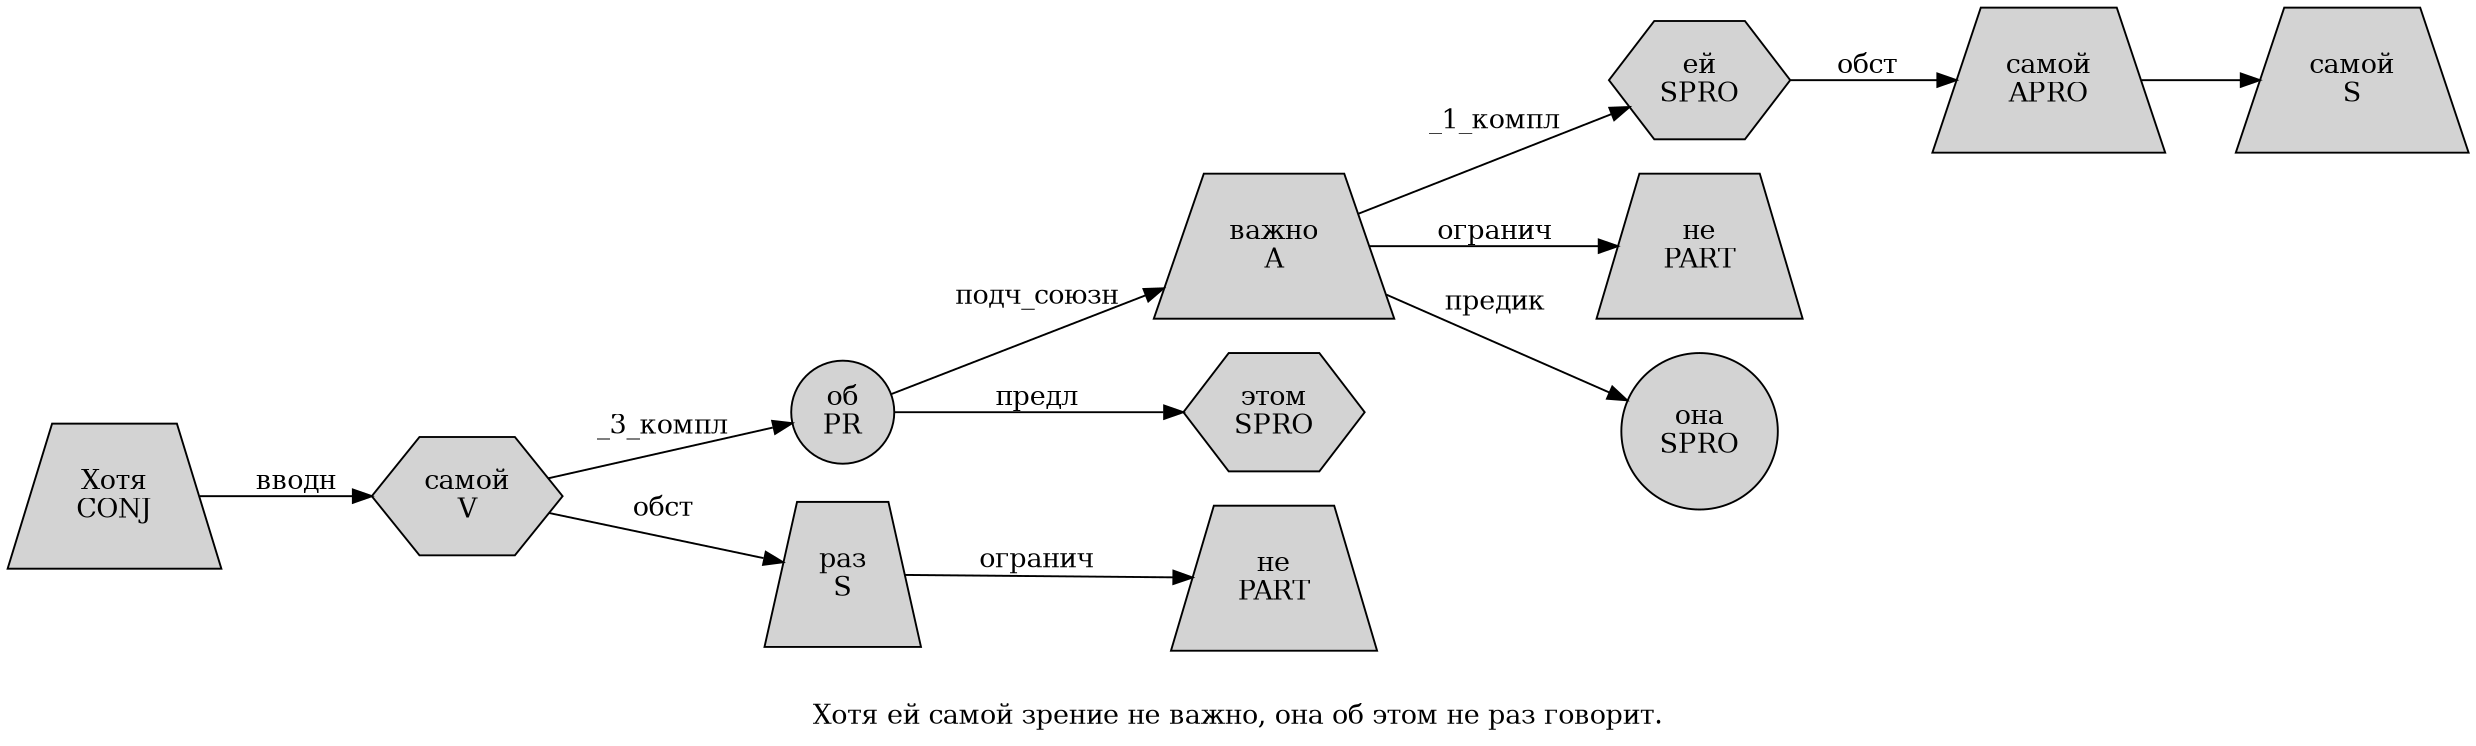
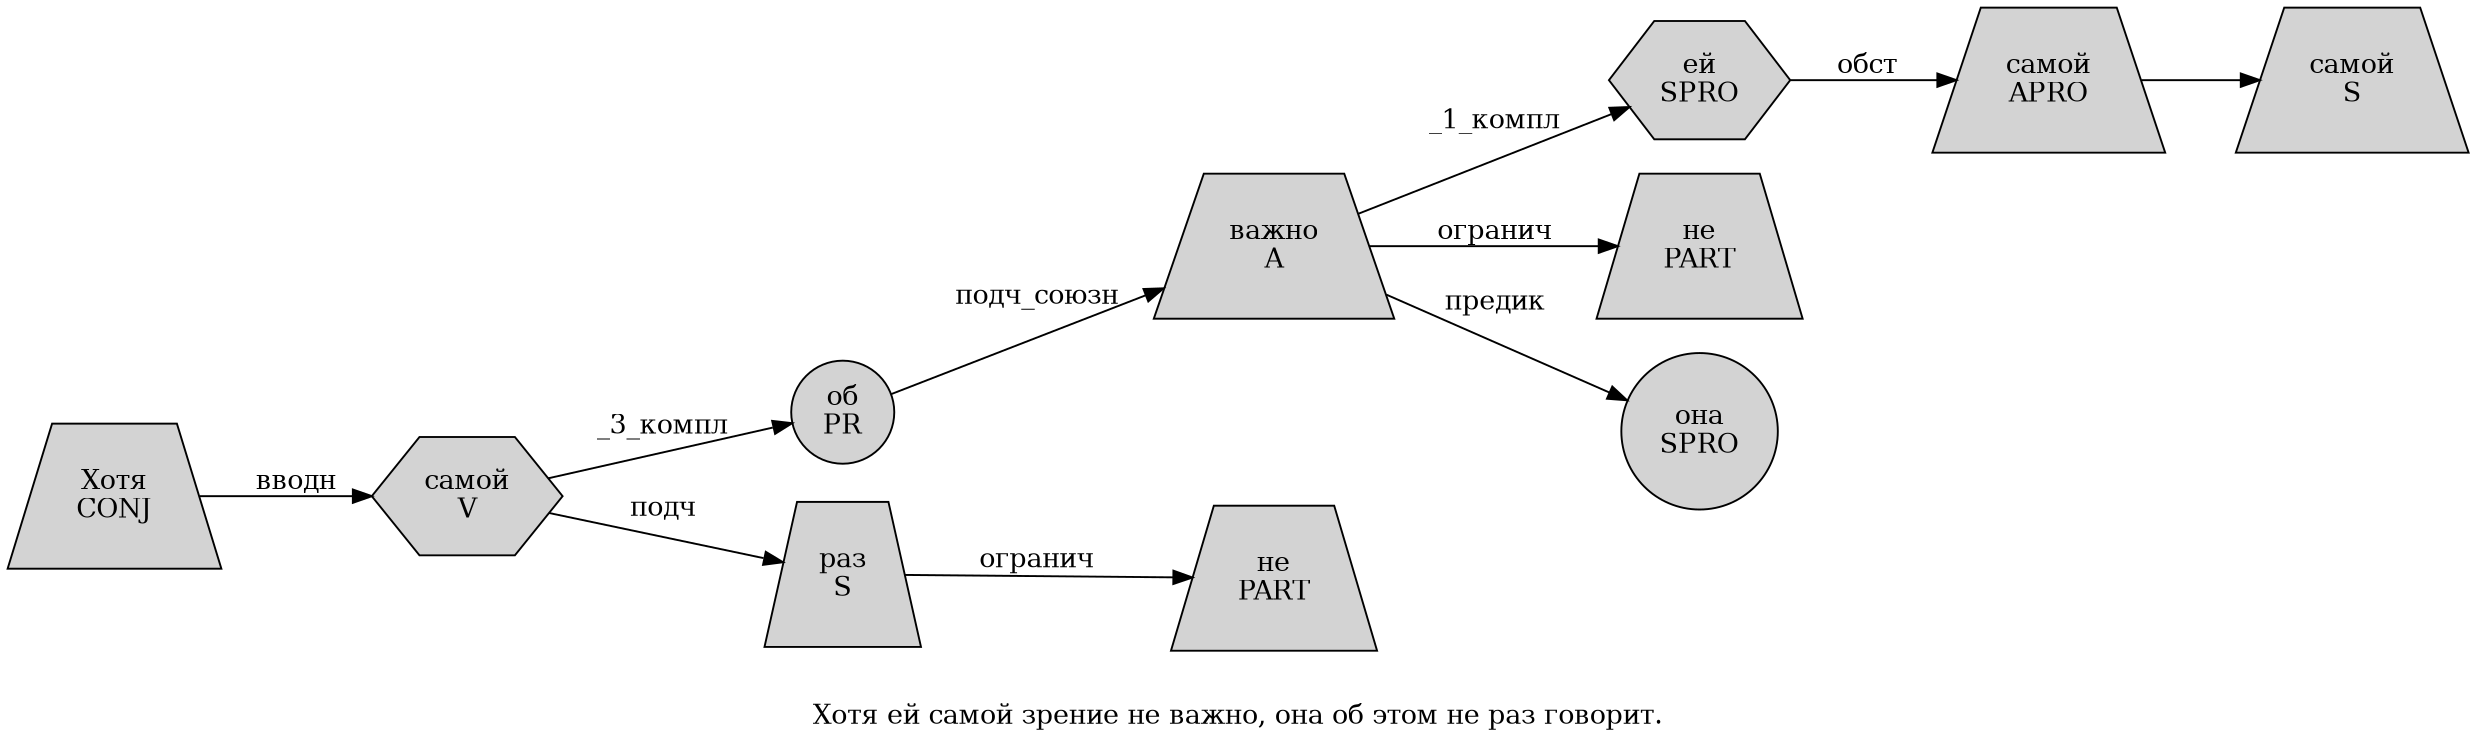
(1274, 412) -> none
(663, 509) -> (663, 509)
